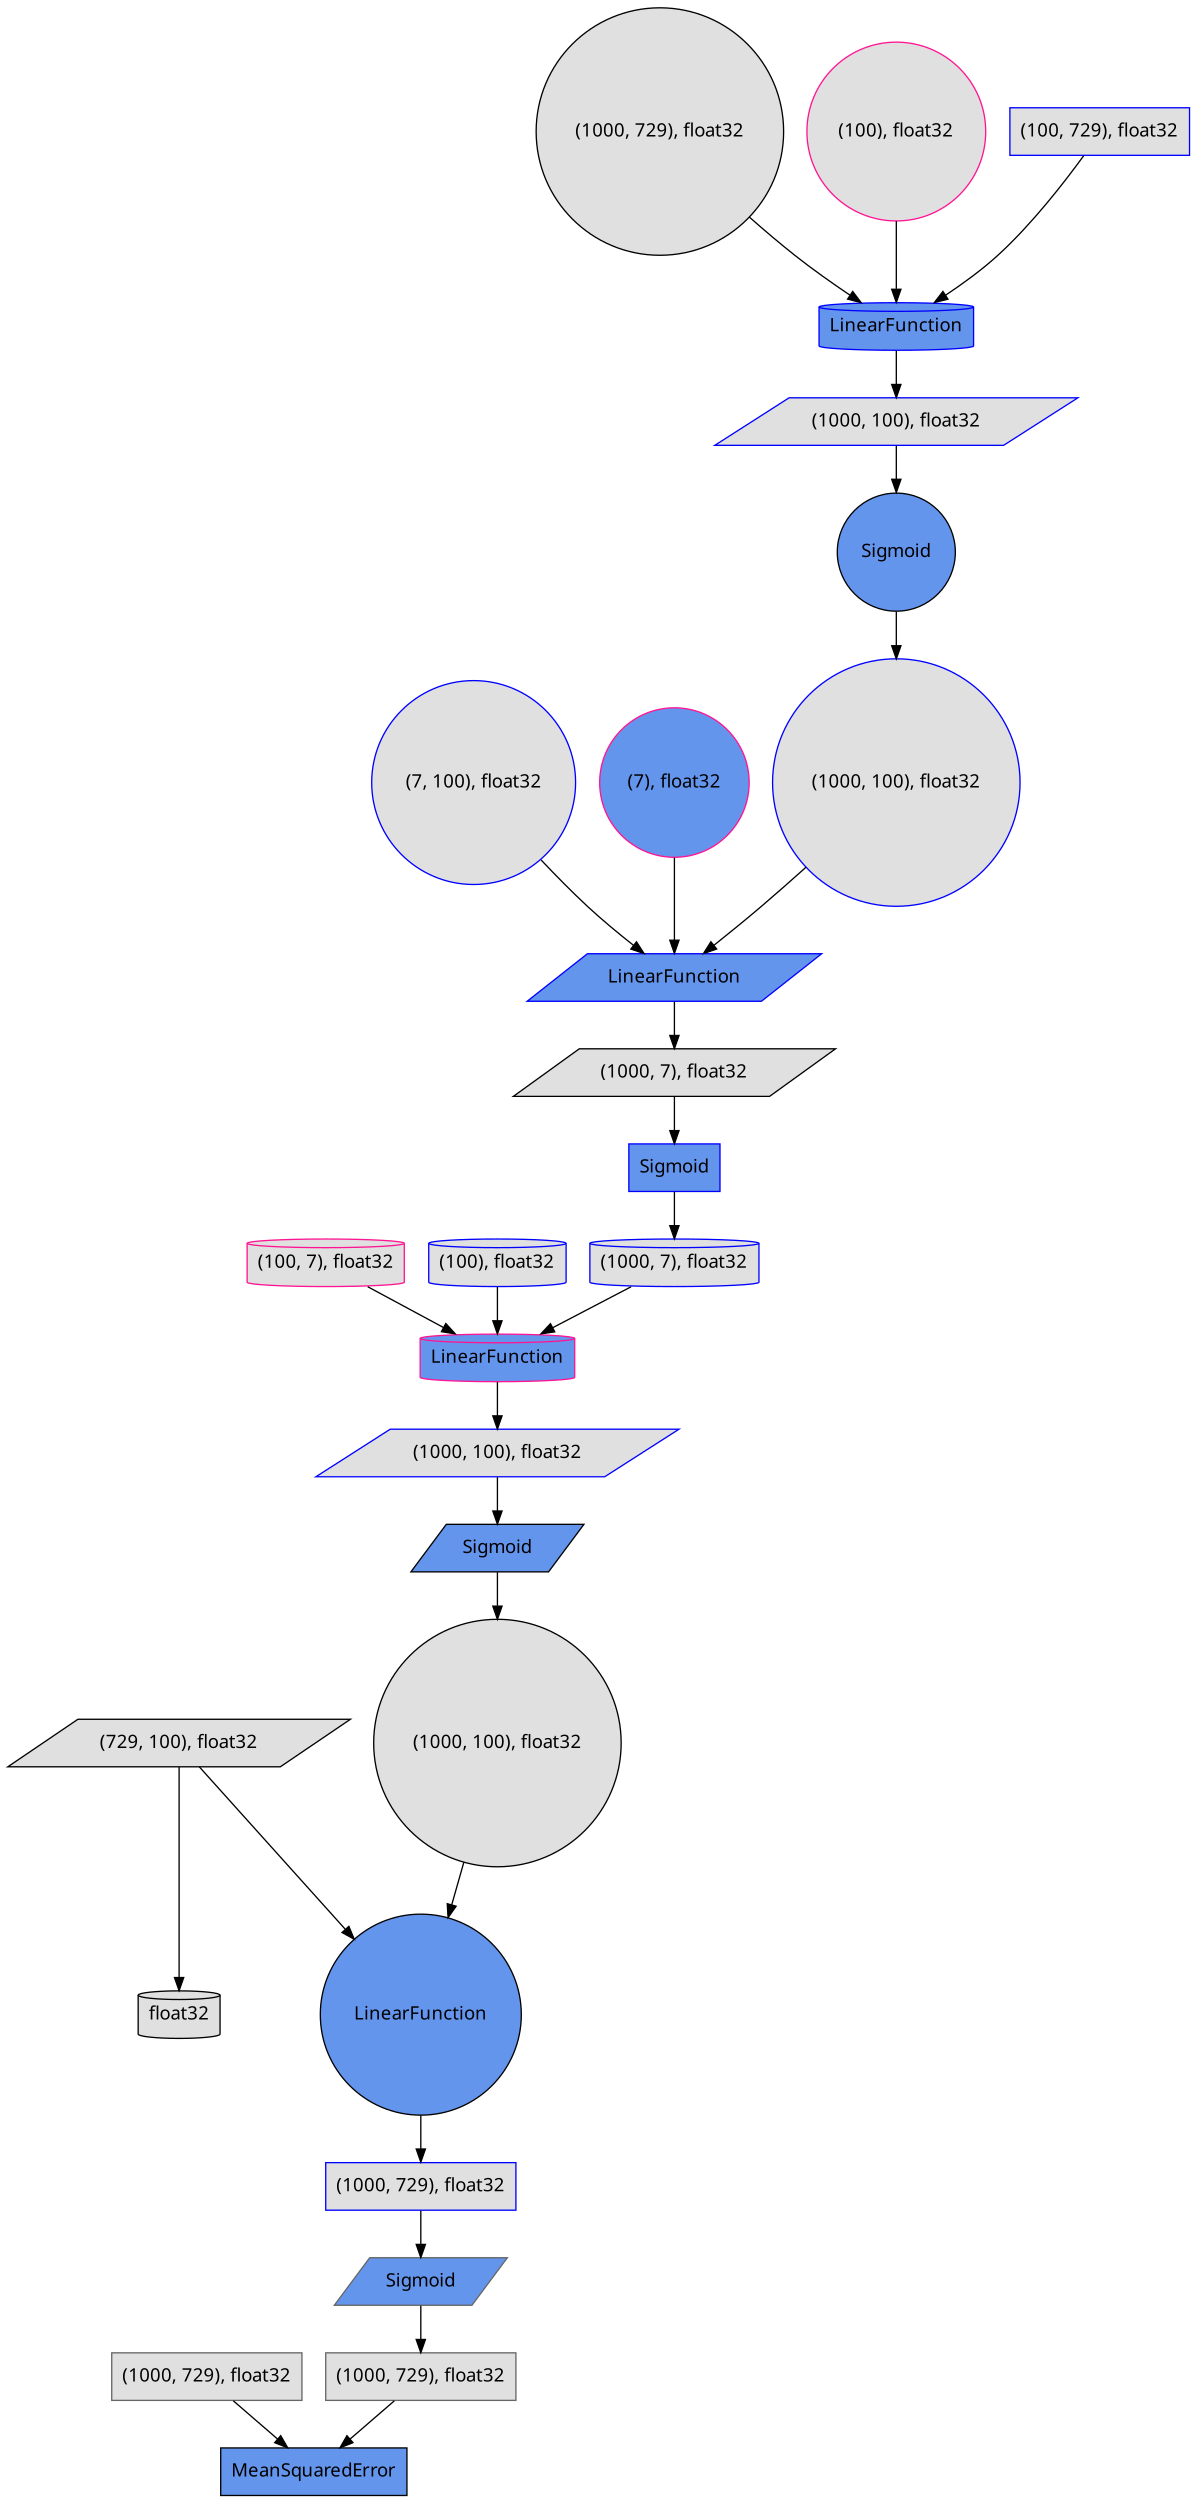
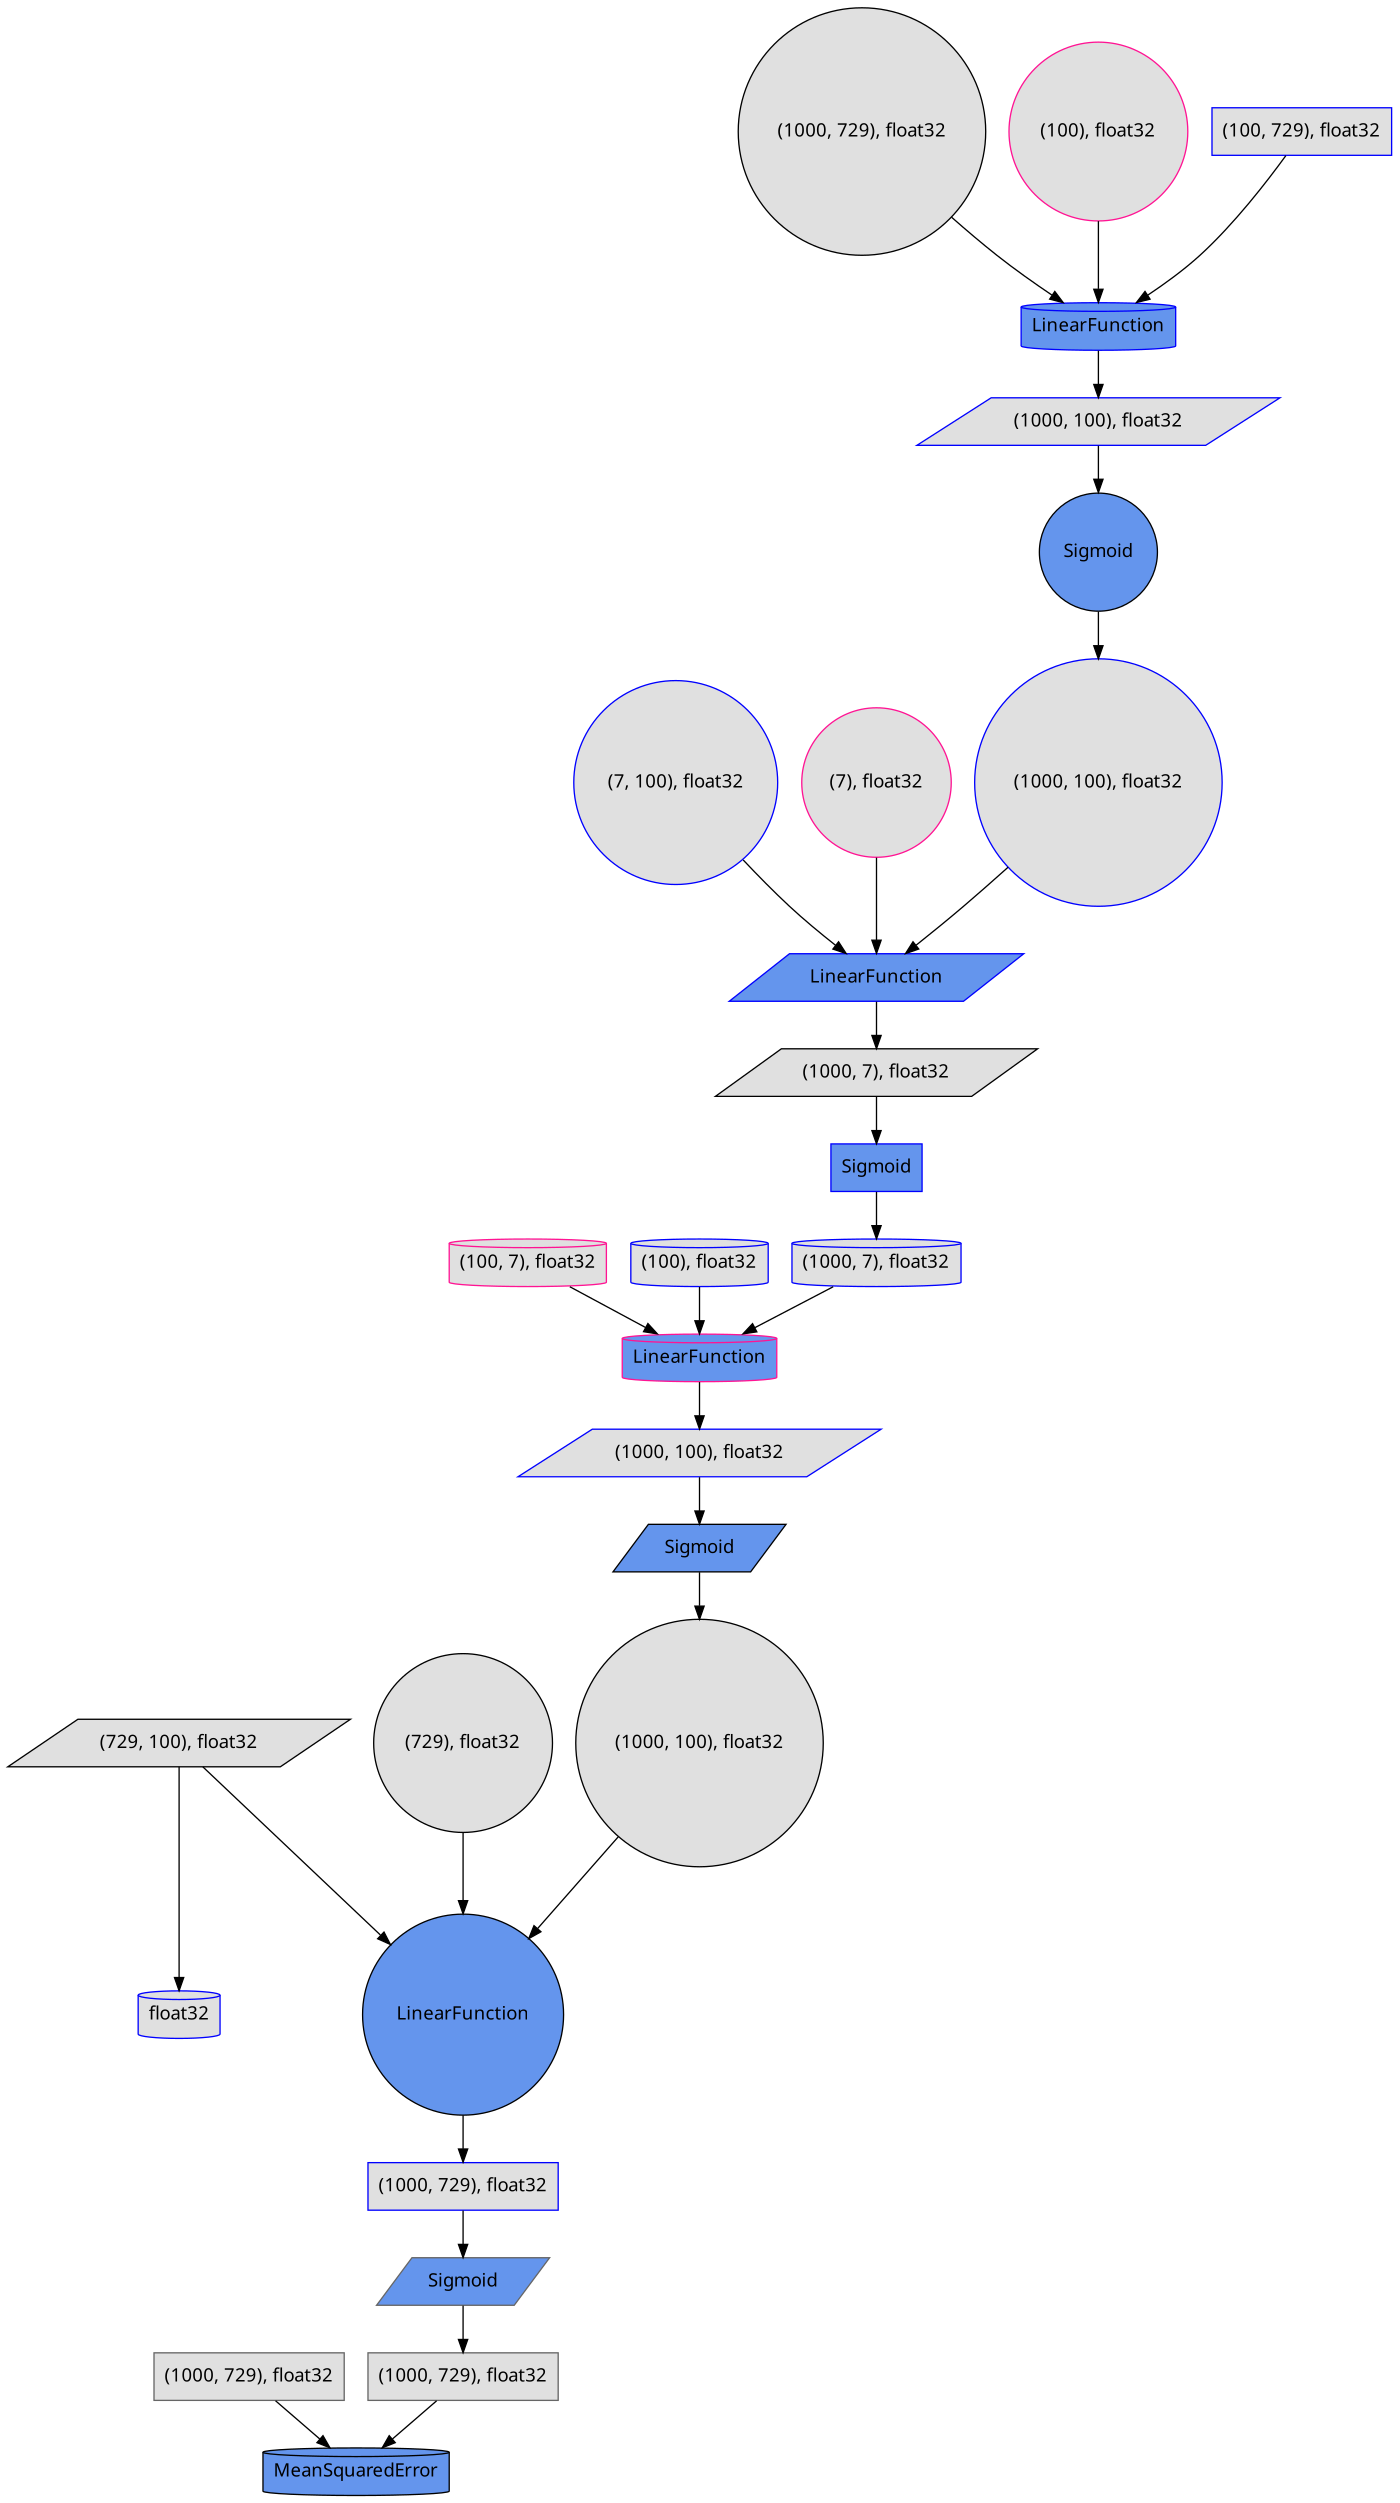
(674, 782) -> (877, 782)
none -> (463, 1743)
(179, 2015) -> (179, 2015)
(314, 2472) -> (356, 2472)
